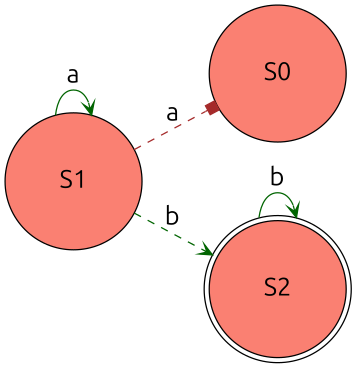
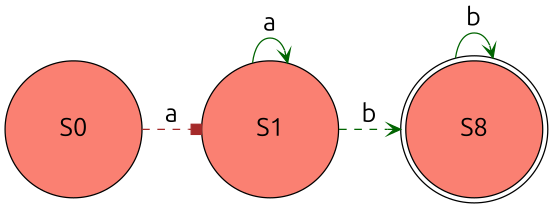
(170, 131) -> (165, 129)
(278, 289) -> (474, 129)
